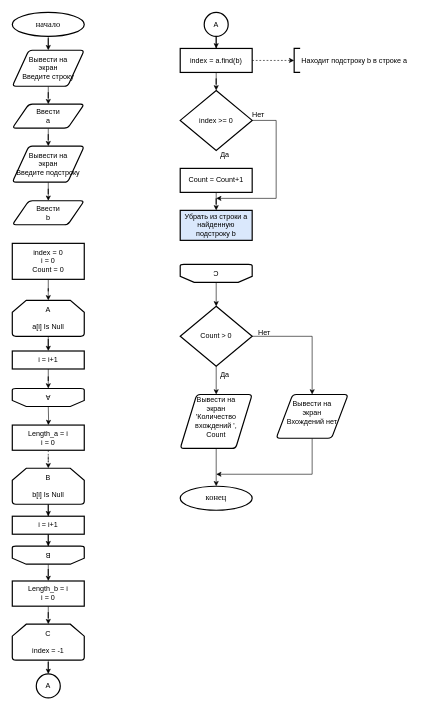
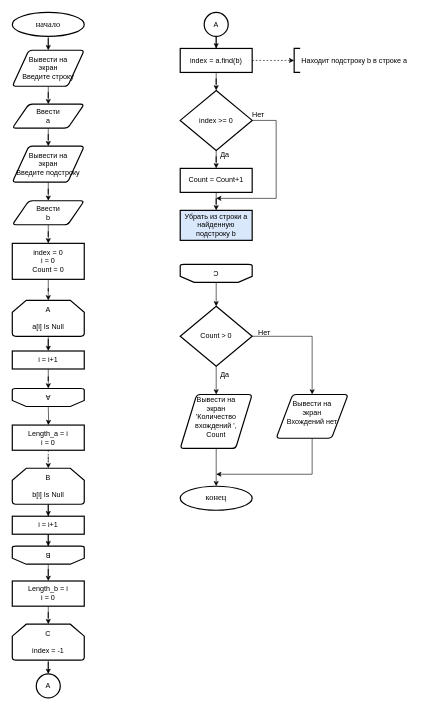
none -> (216, 159)
none -> (48, 235)
